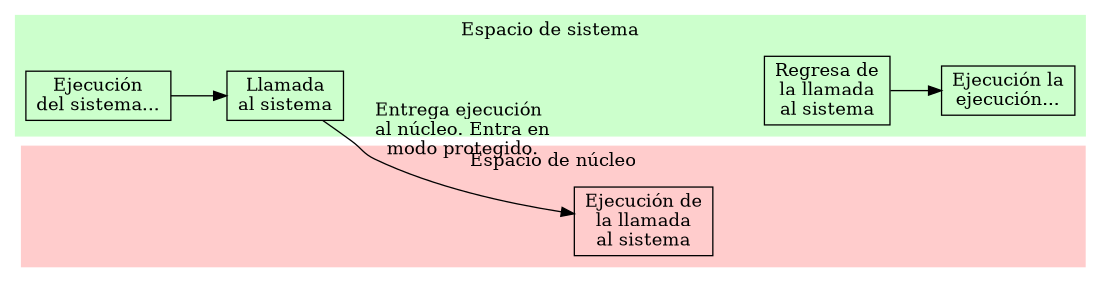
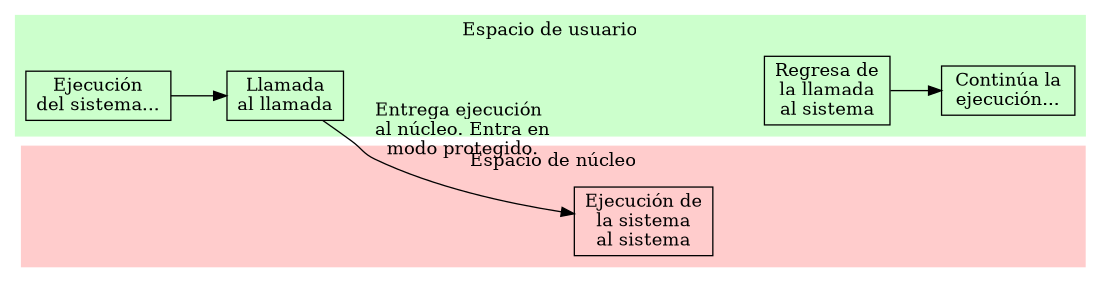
(550, 30) -> (550, 30)
(1008, 91) -> (1008, 91)
(285, 96) -> (285, 96)
(644, 221) -> (644, 221)
